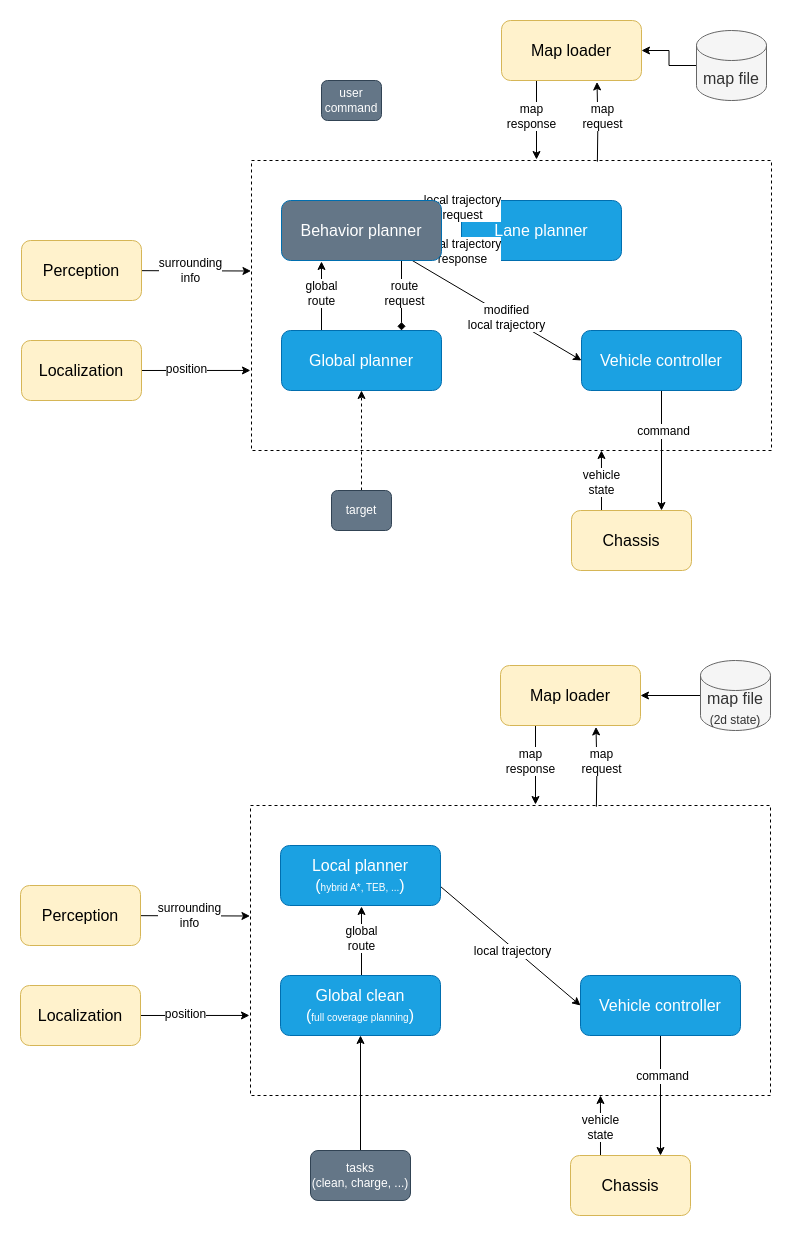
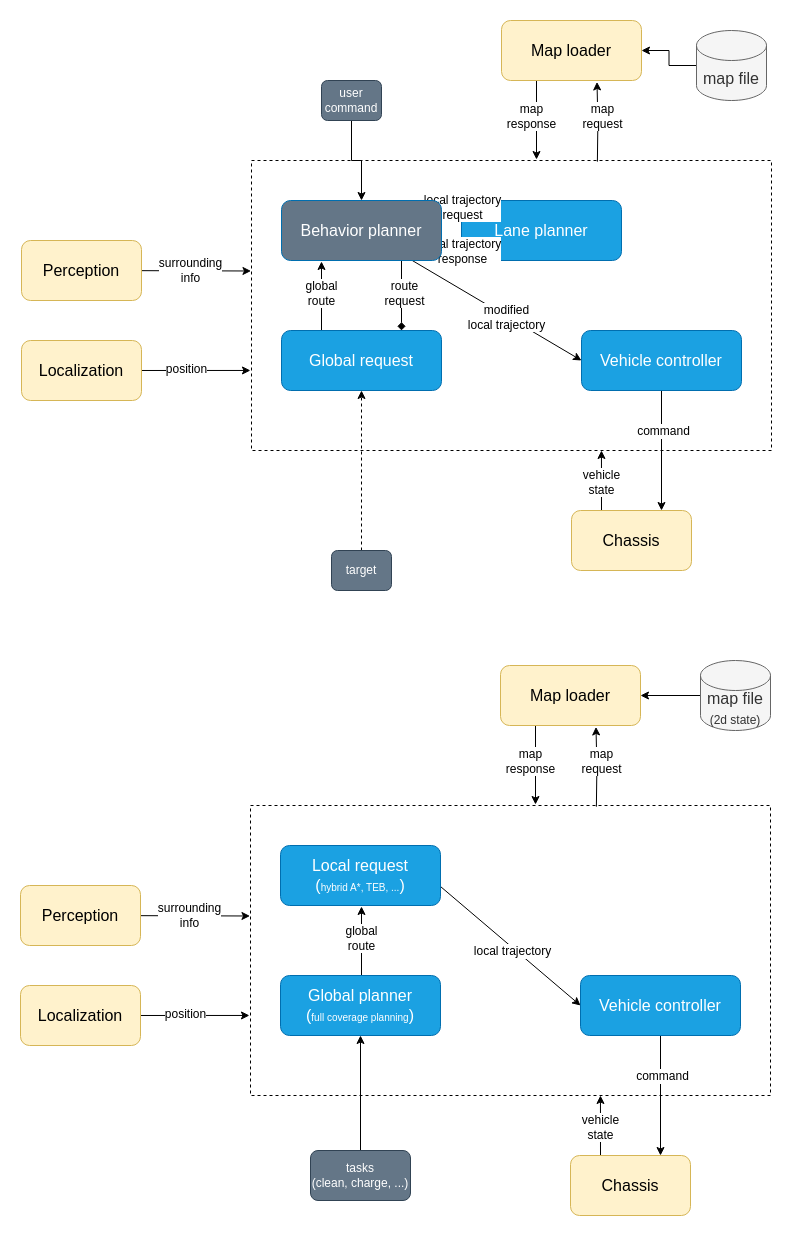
none -> (353, 161)
(362, 361) -> (362, 361)
(362, 511) -> (362, 571)
(361, 876) -> (361, 876)
(361, 1006) -> (361, 1006)
